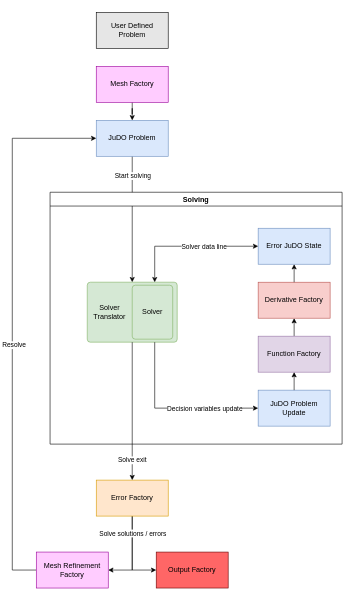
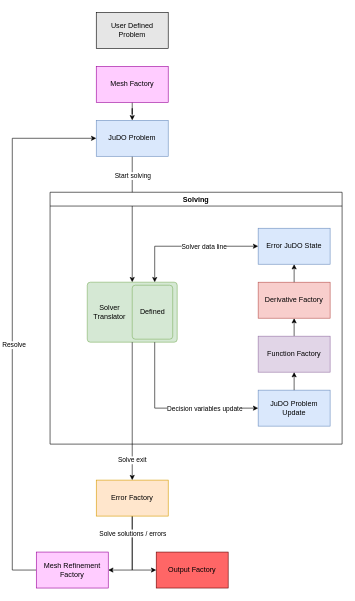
(153, 312) -> (153, 312)
